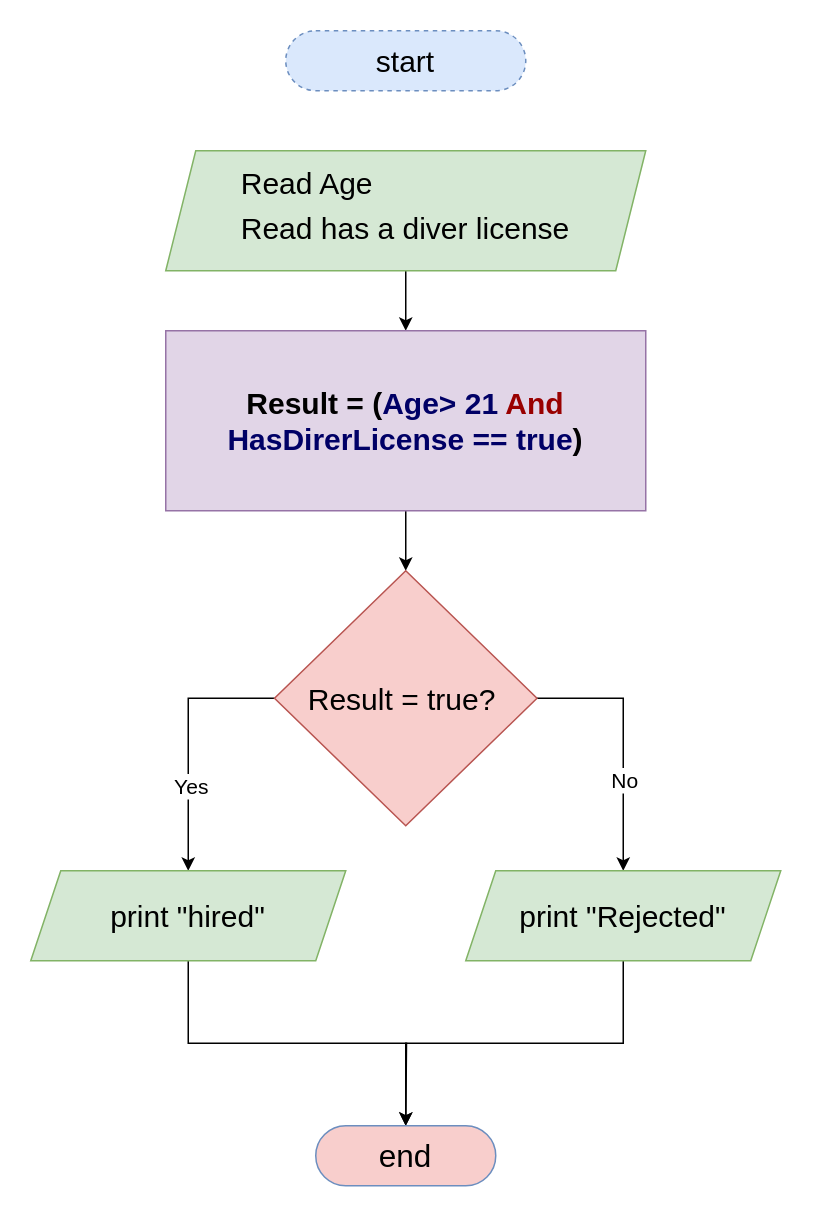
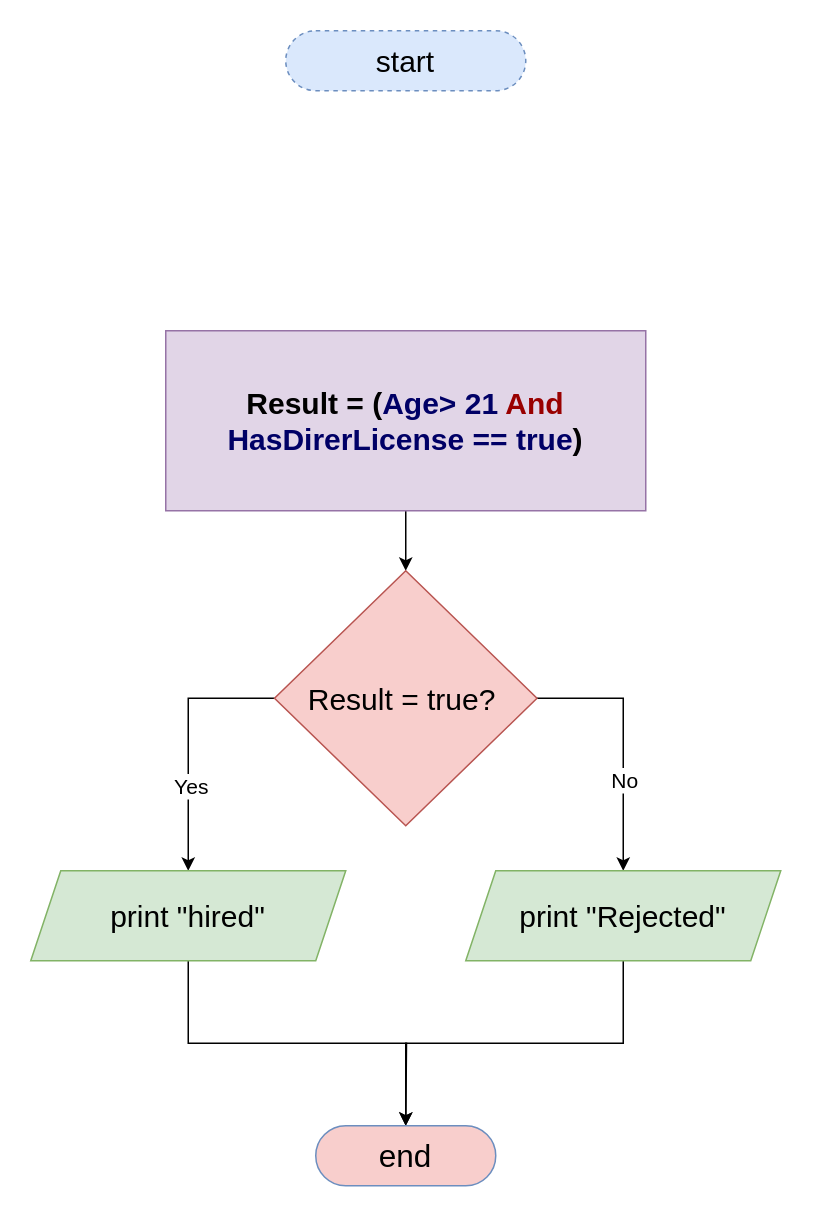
(406, 211) -> none
(406, 296) -> none
